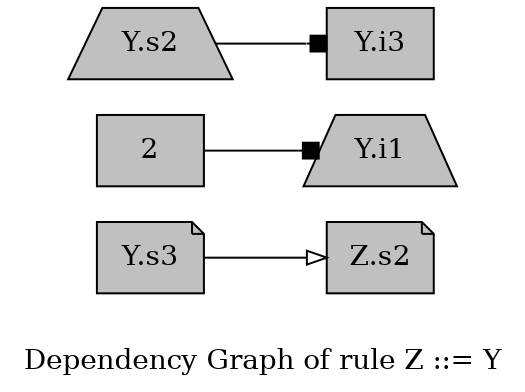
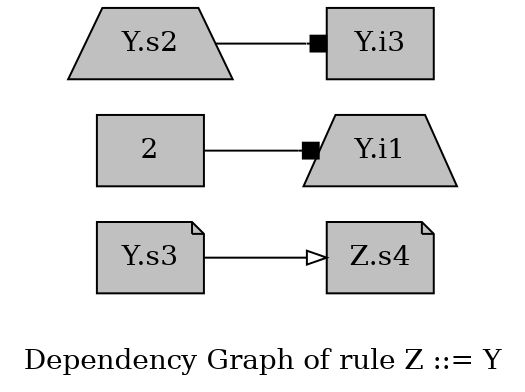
(380, 258) -> (380, 258)
